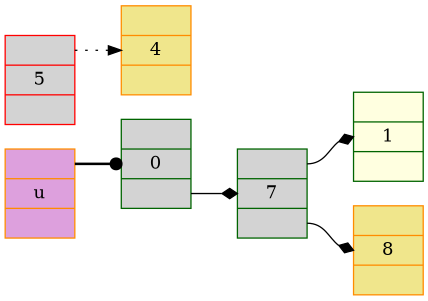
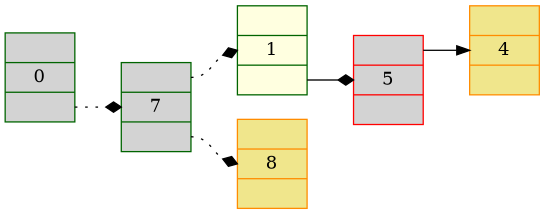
(92, 50) -> (440, 50)
none -> (322, 80)
(325, 156) -> (209, 70)
(40, 194) -> none
(206, 194) -> (90, 107)
(325, 231) -> (209, 144)
